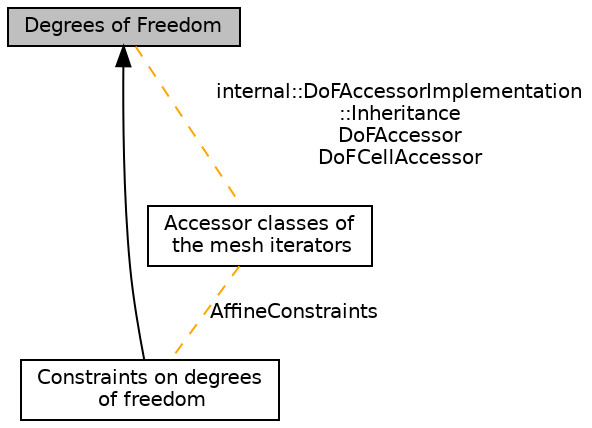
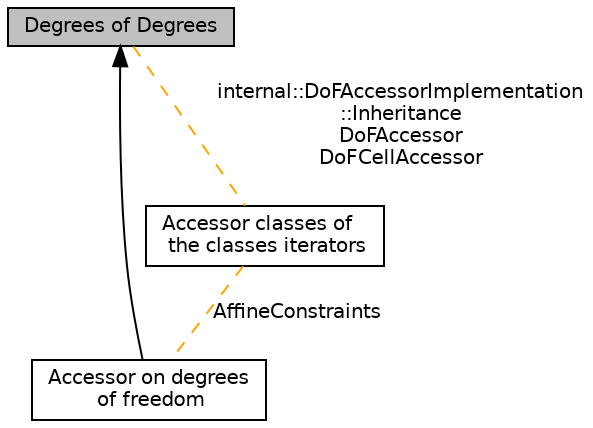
(124, 27) -> (121, 27)
(260, 236) -> (265, 236)
(150, 390) -> (149, 390)
